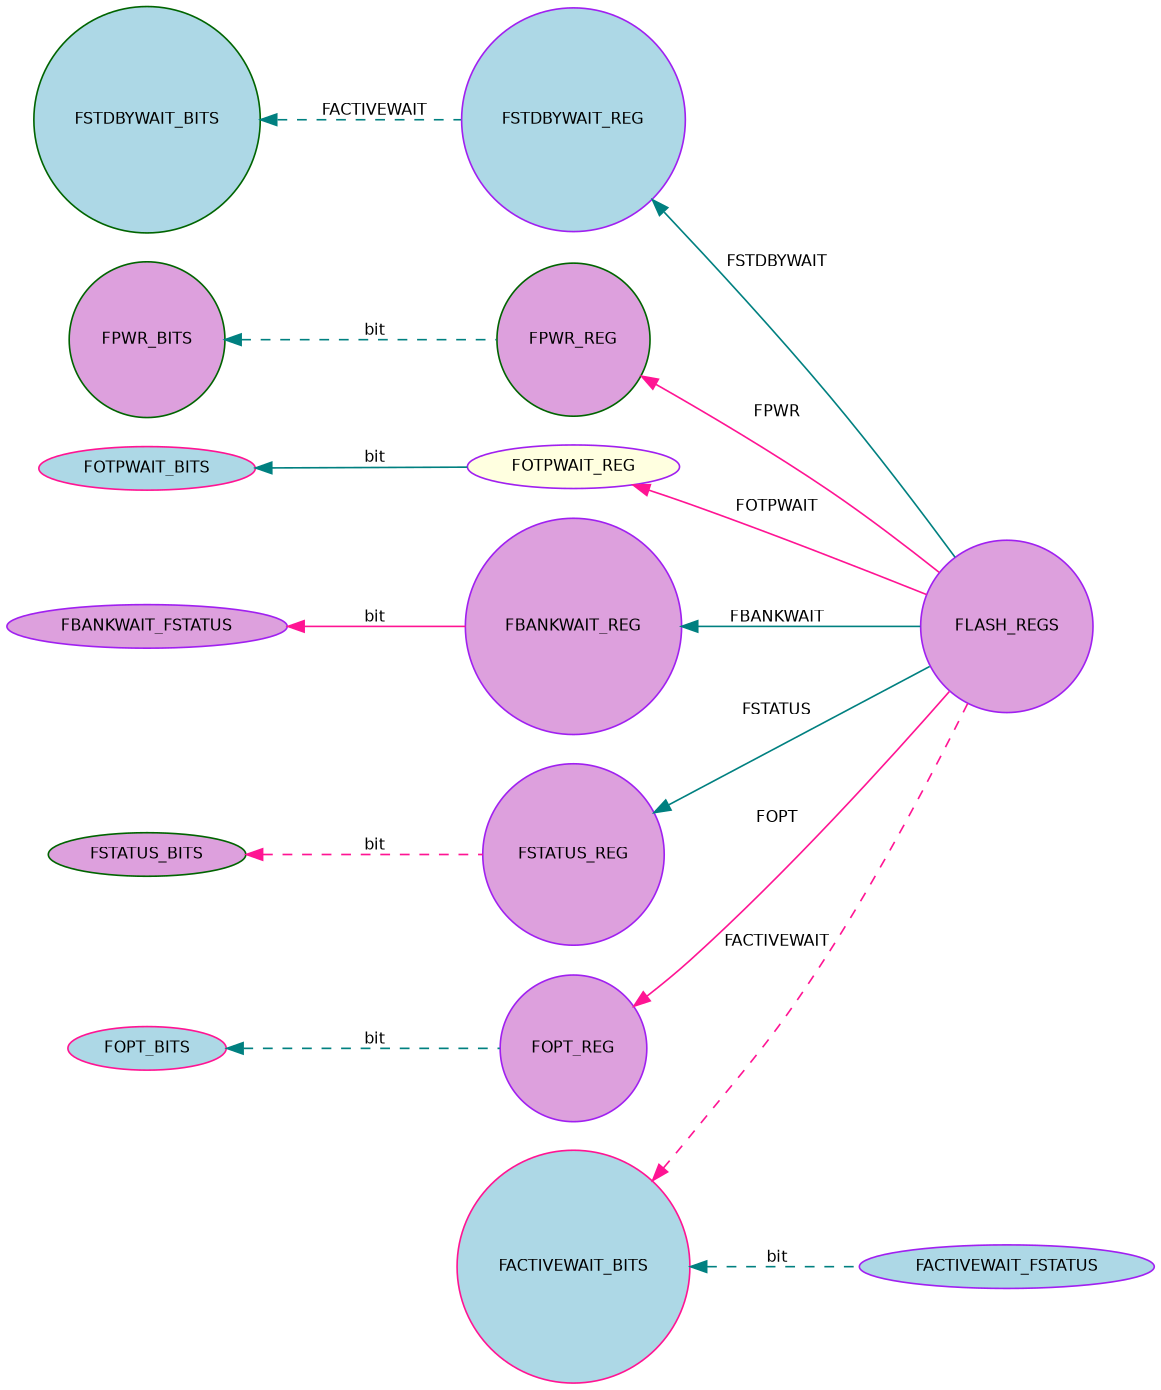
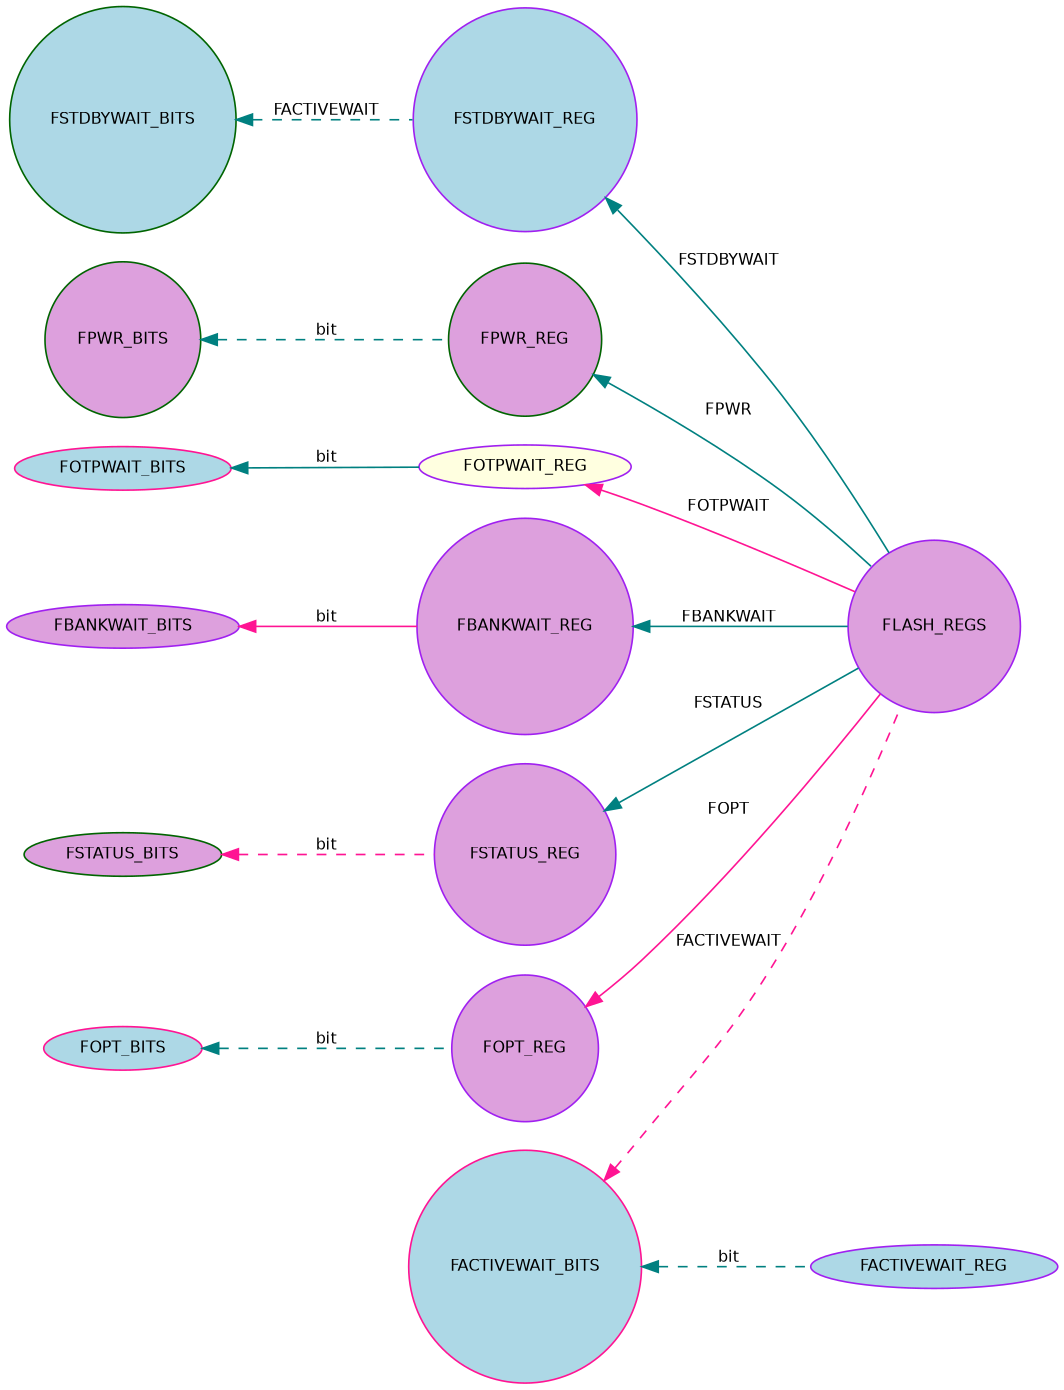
(802, 472) -> (746, 466)
(147, 626) -> (123, 626)
(1007, 1267) -> (934, 1267)
